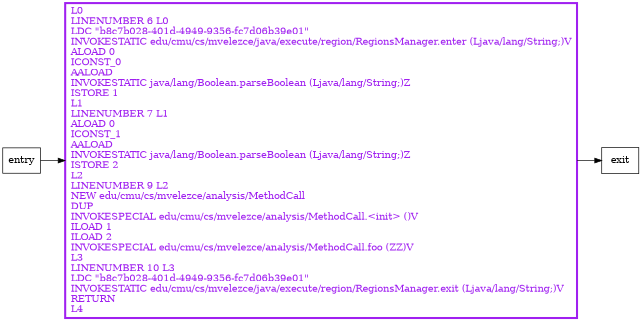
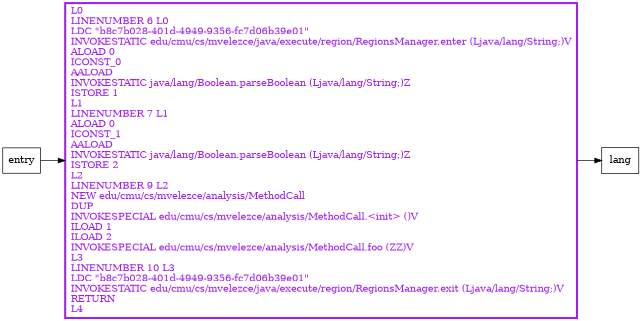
(620, 161) -> (620, 161)
